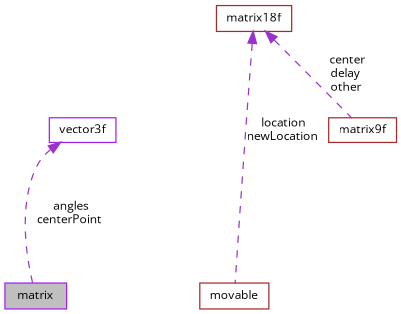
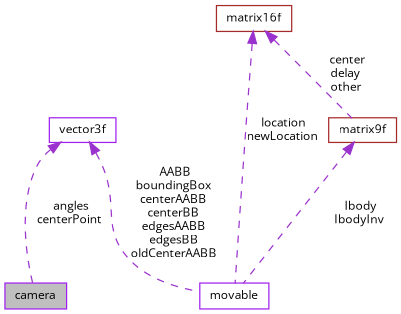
(254, 18) -> (254, 18)
none -> (295, 218)
none -> (119, 245)
(36, 296) -> (36, 296)
(234, 296) -> (234, 296)
